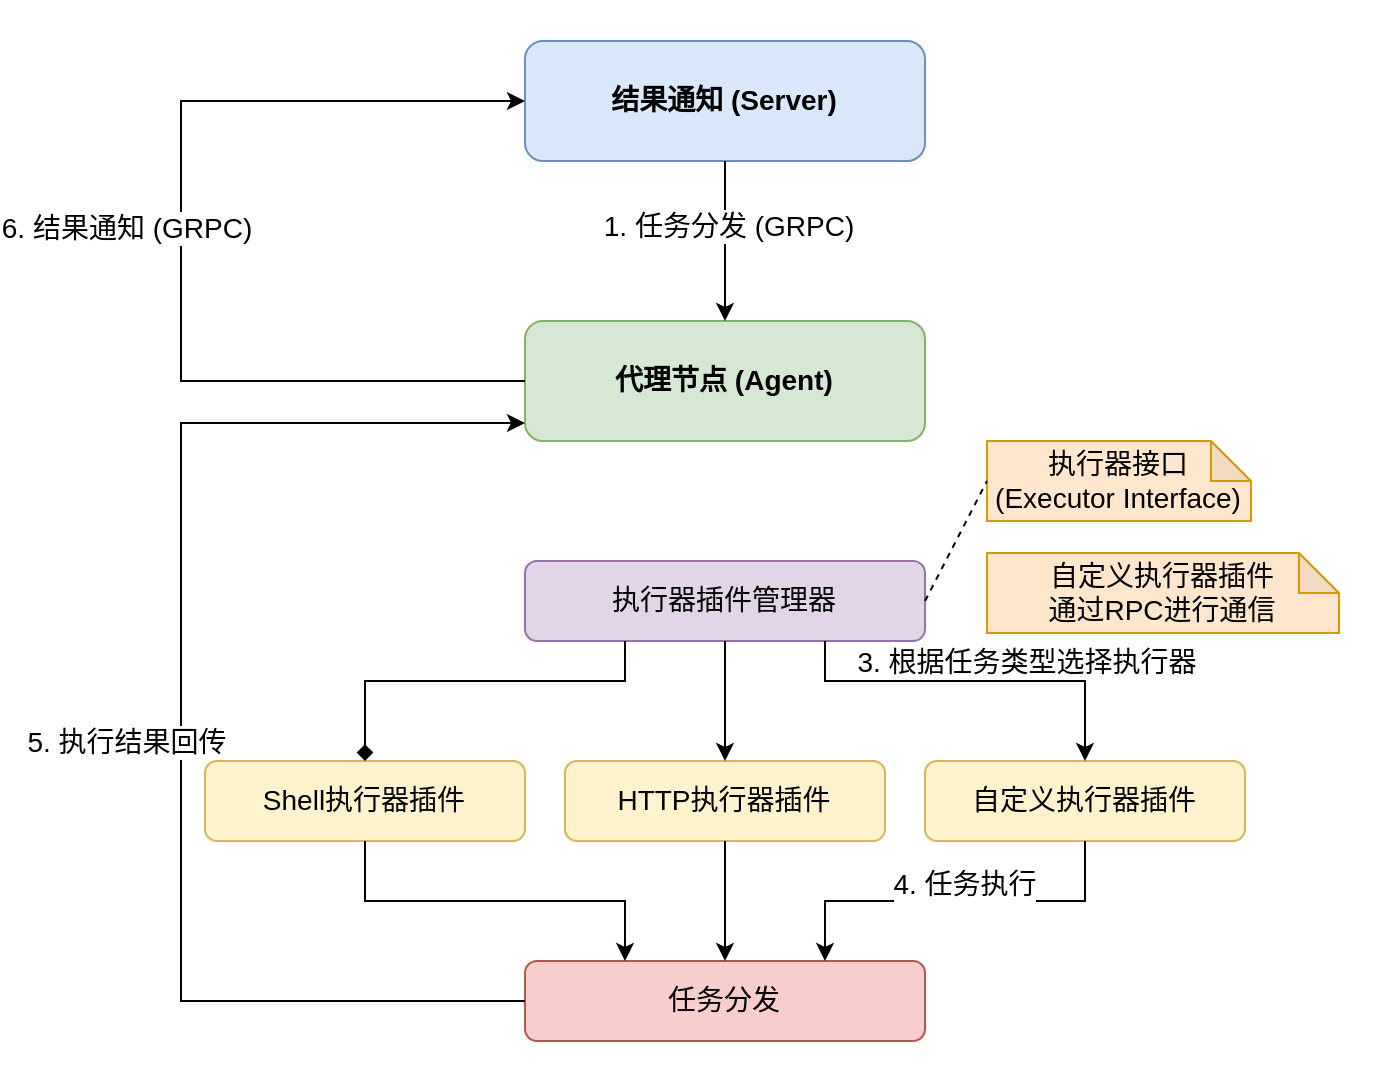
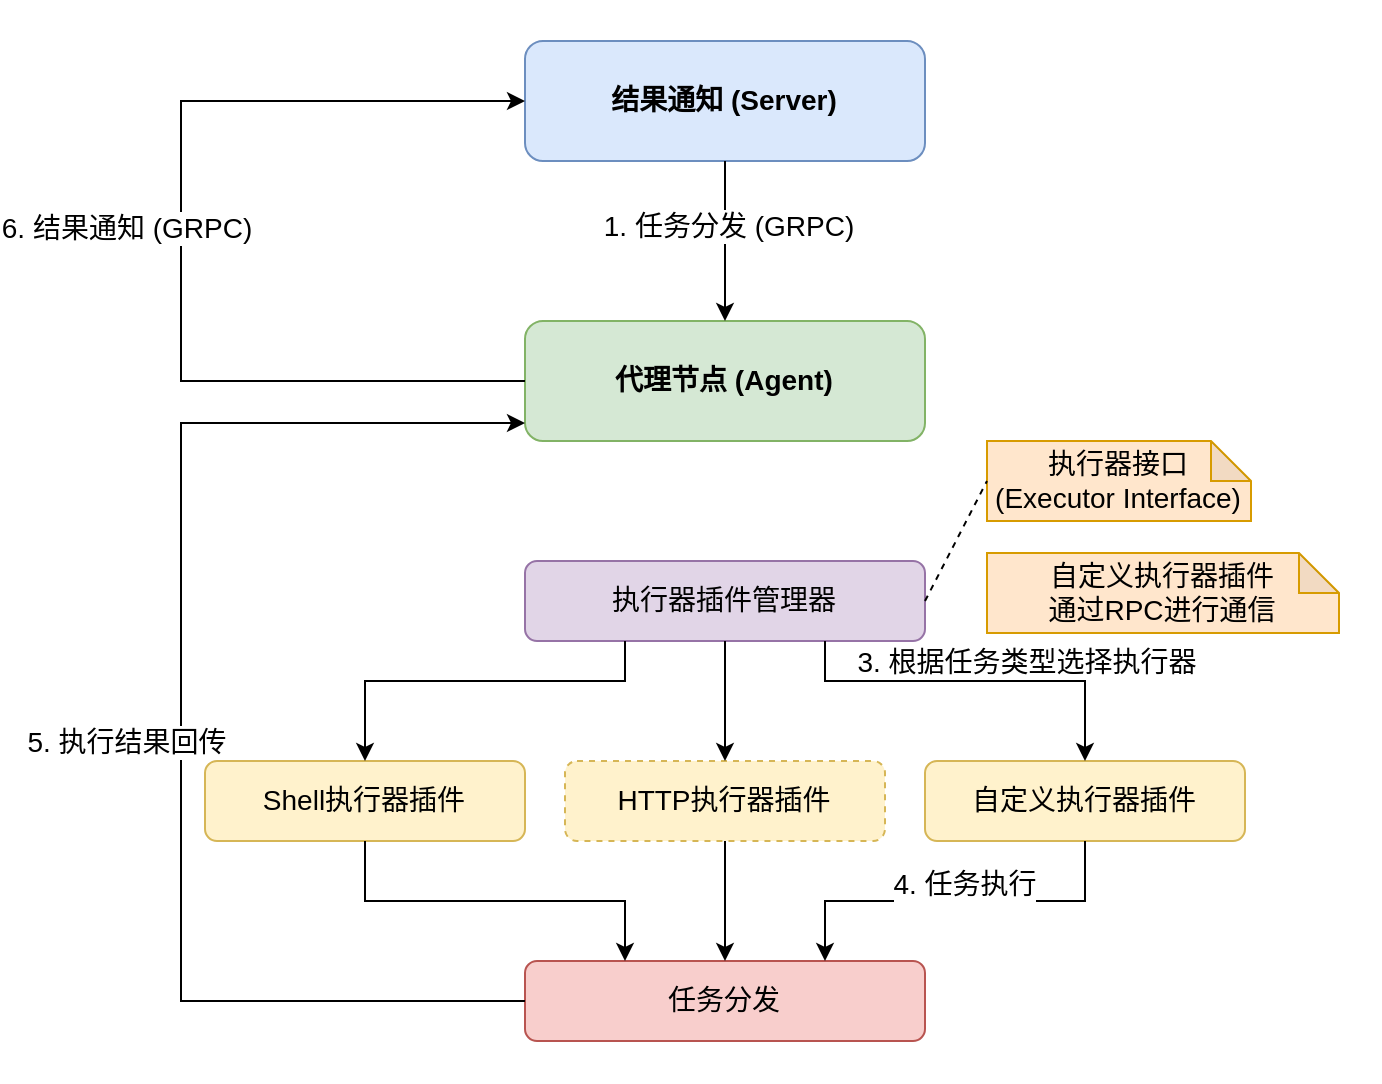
(365, 745) -> (365, 746)
(725, 801) -> (725, 801)
